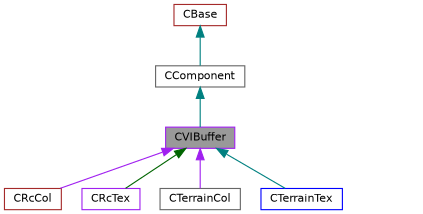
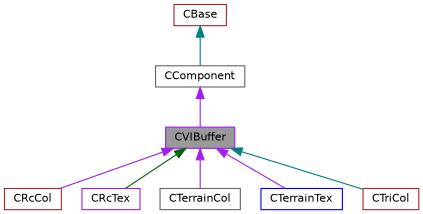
(200, 113) -> (200, 113)
(256, 171) -> (256, 171)
none -> (391, 199)
